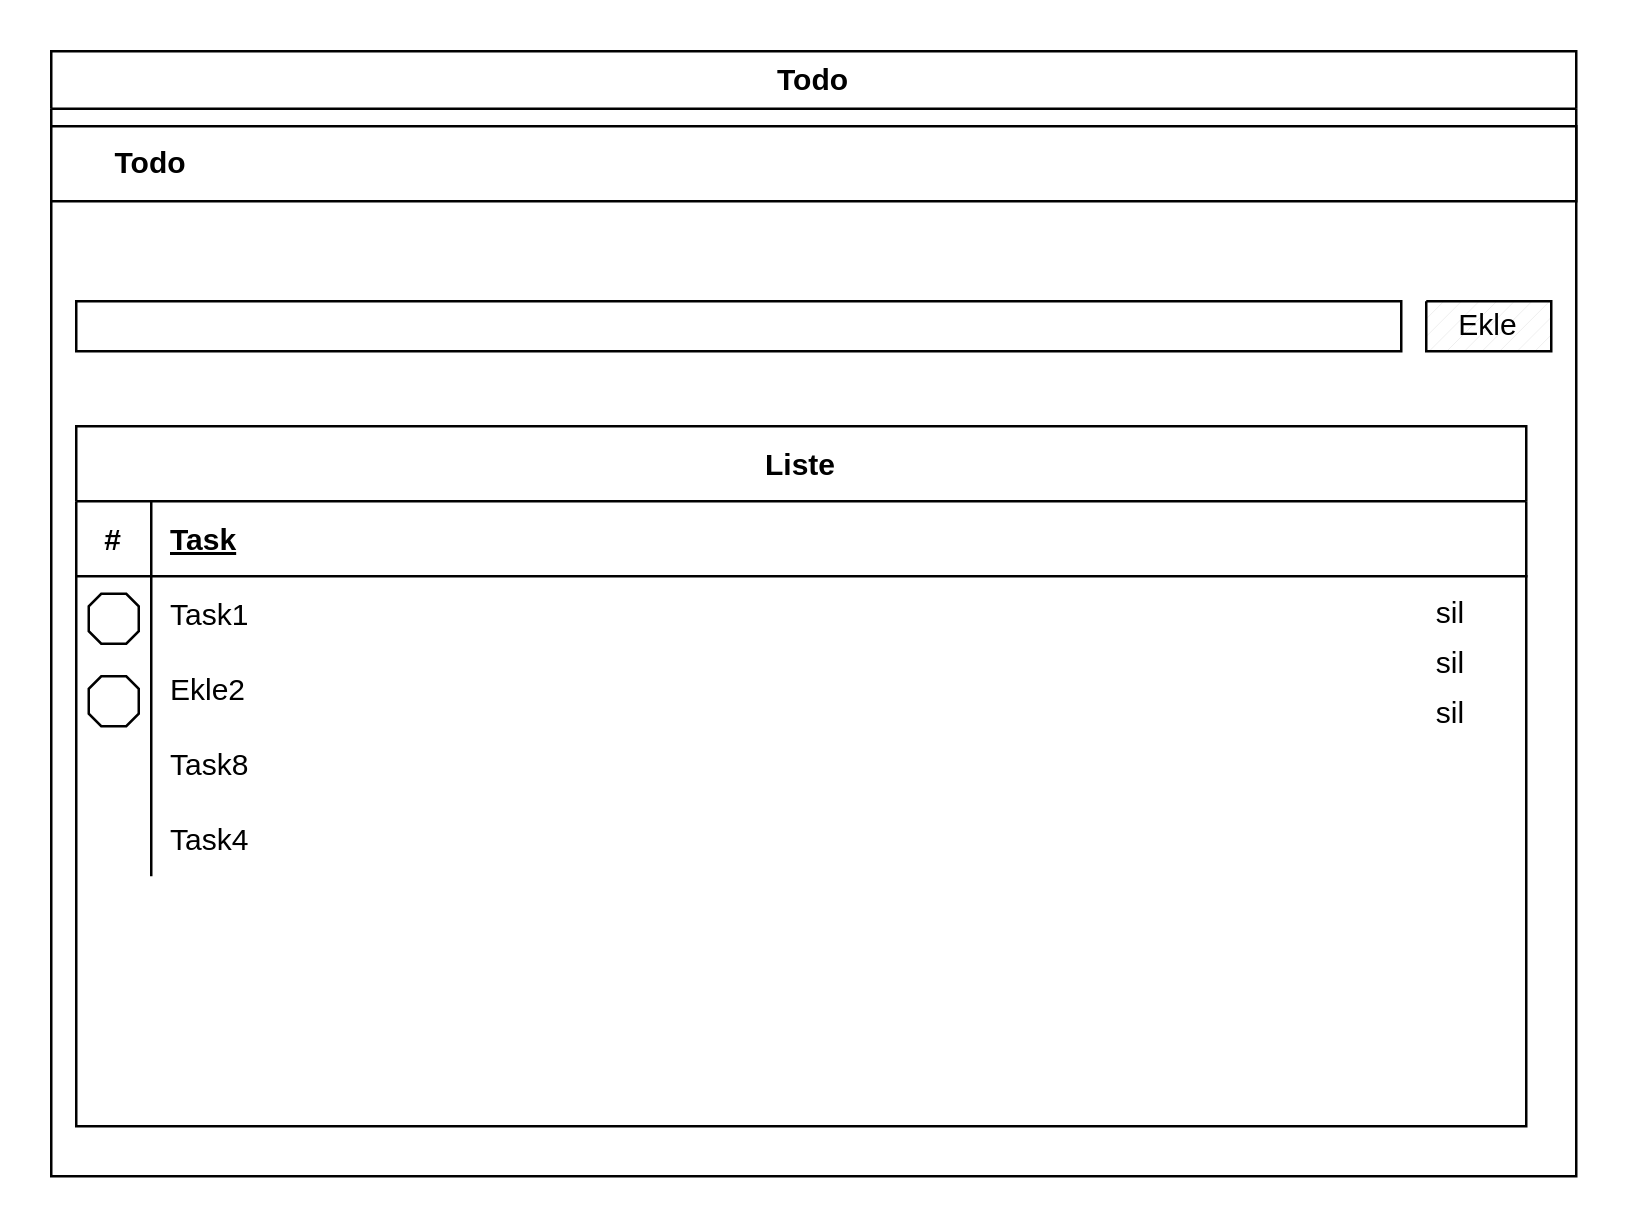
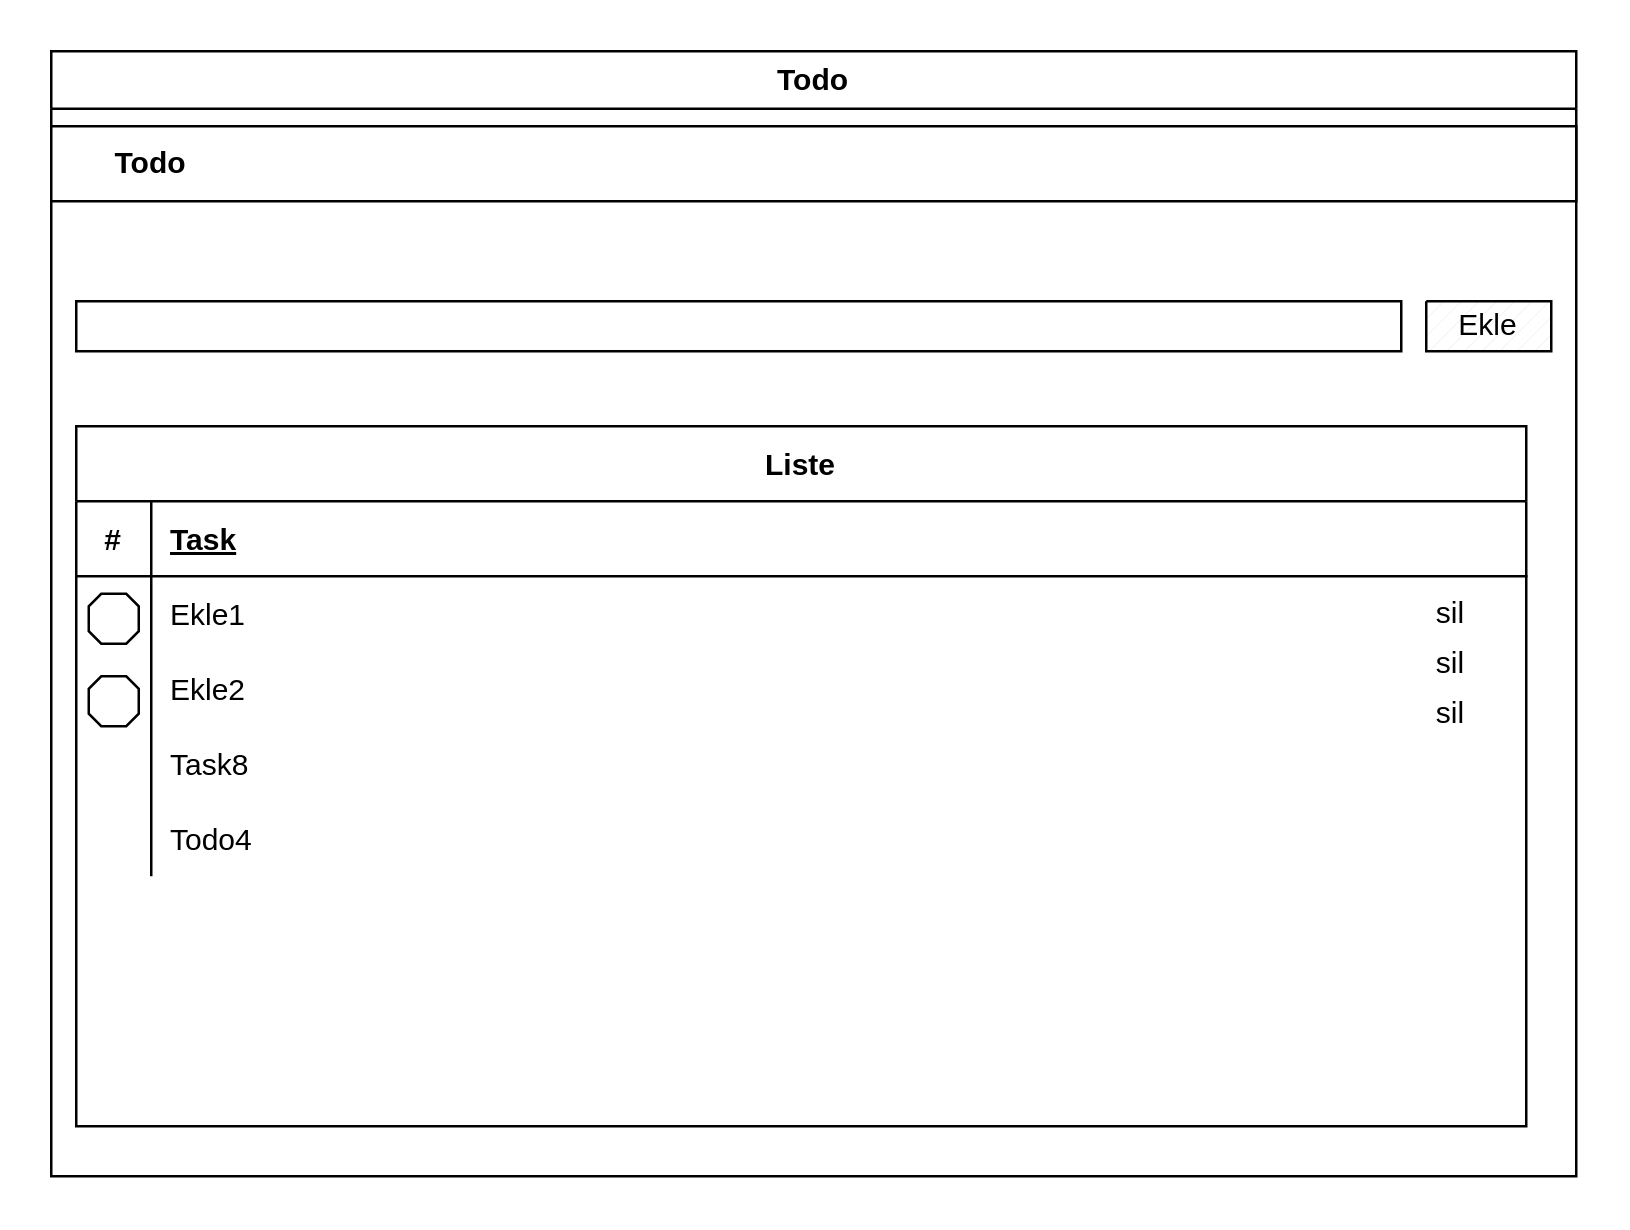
(212, 615) -> (208, 615)
(212, 840) -> (212, 840)
